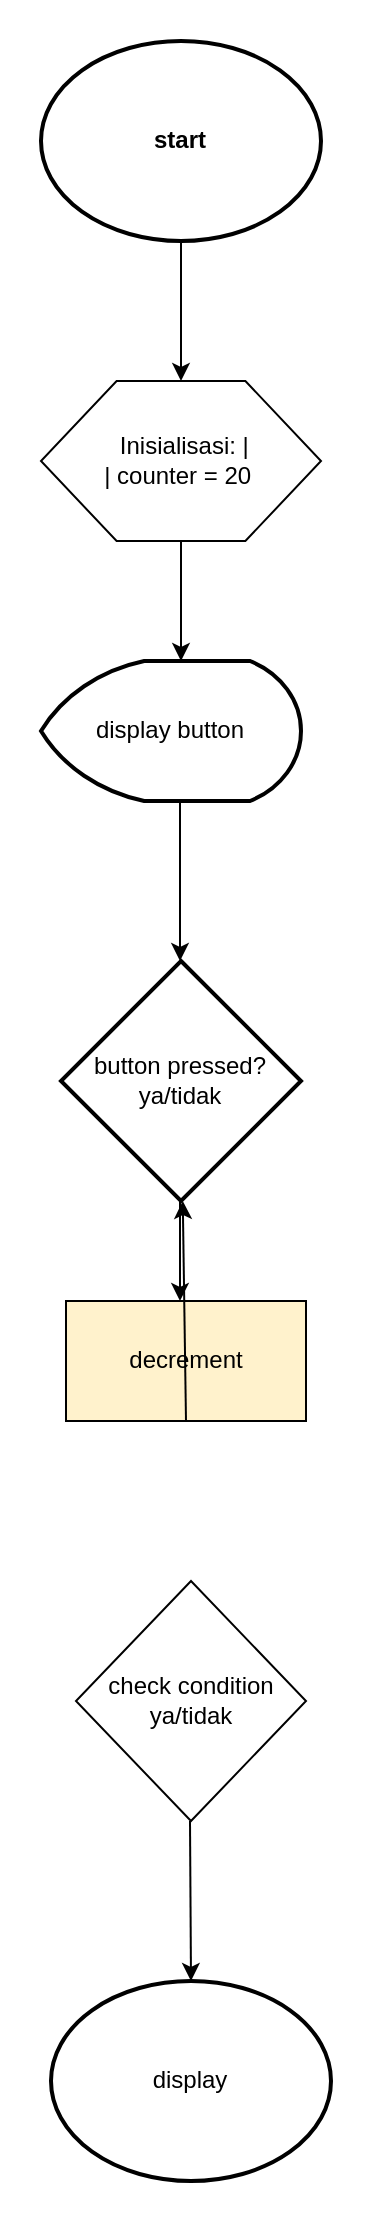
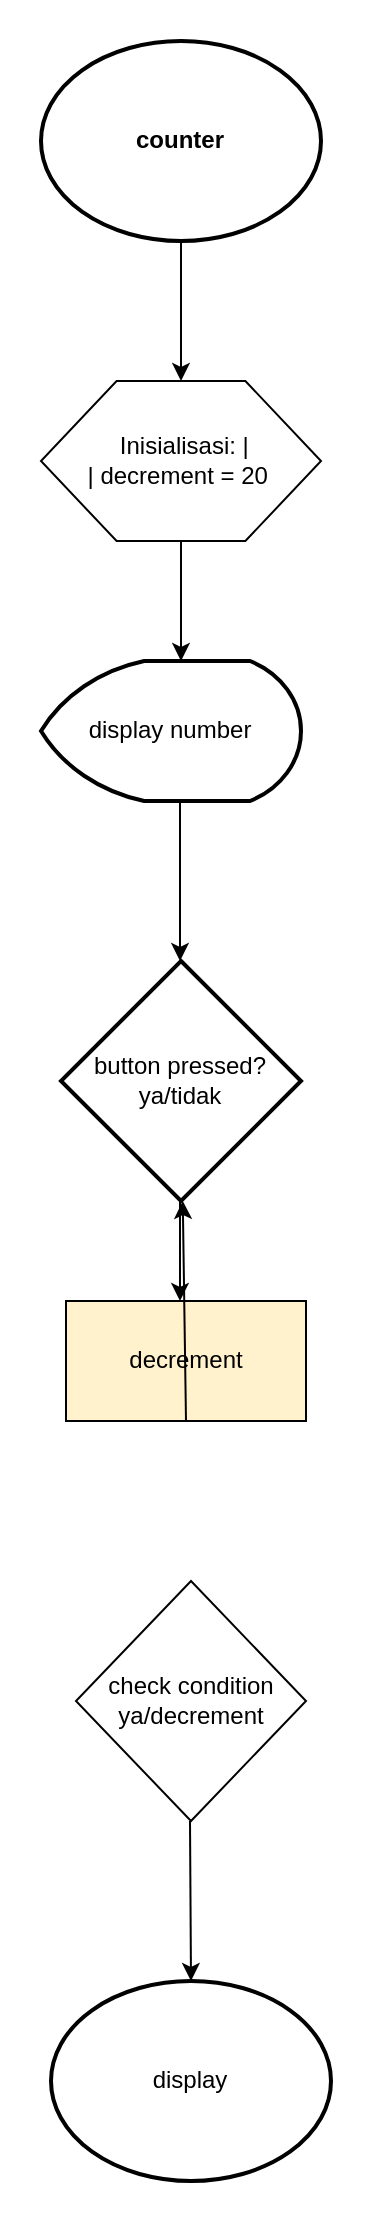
(181, 141) -> (181, 141)
(182, 461) -> (182, 461)
(171, 731) -> (171, 731)
(192, 1701) -> (192, 1701)
